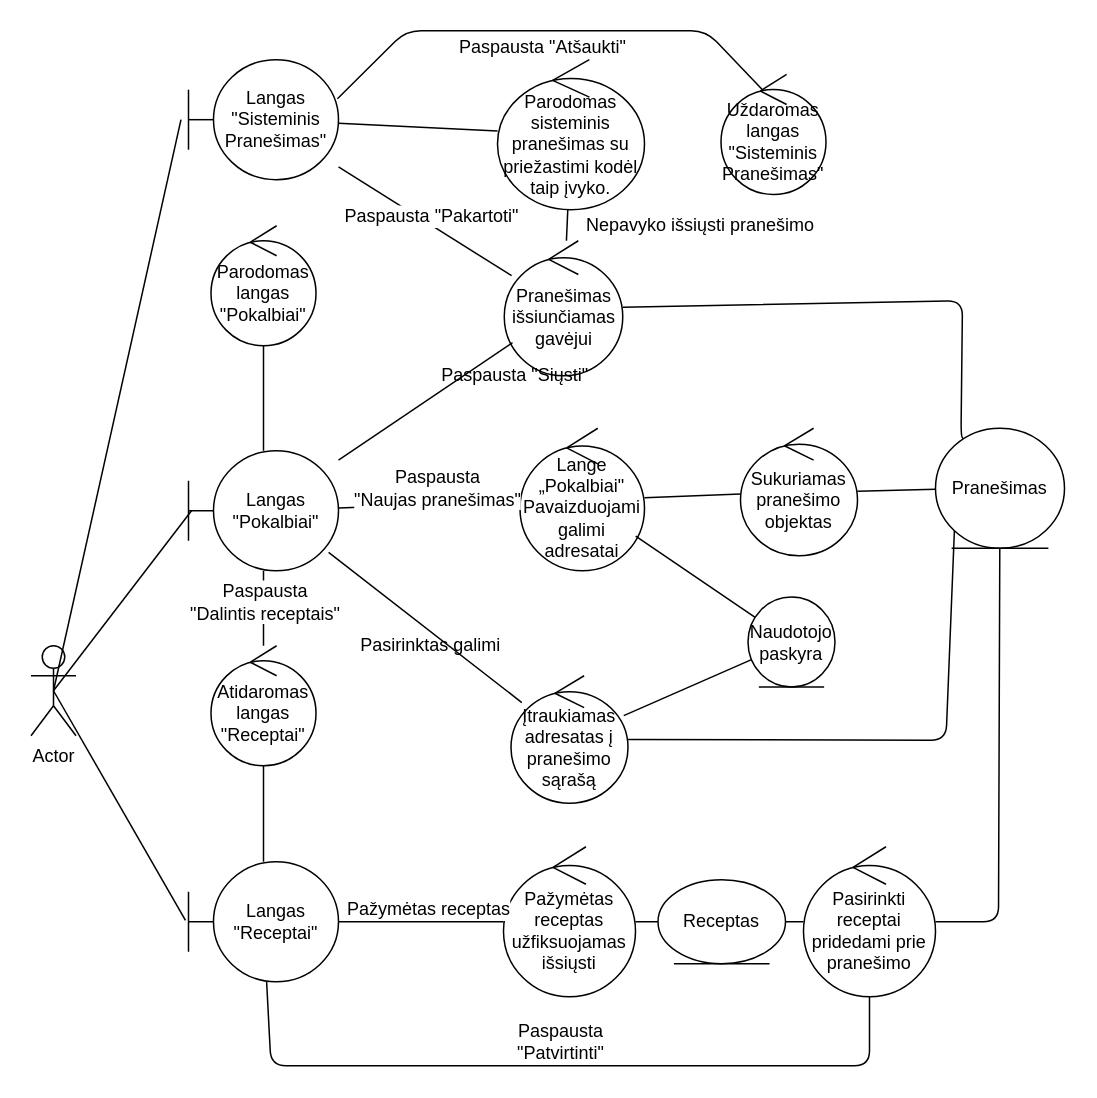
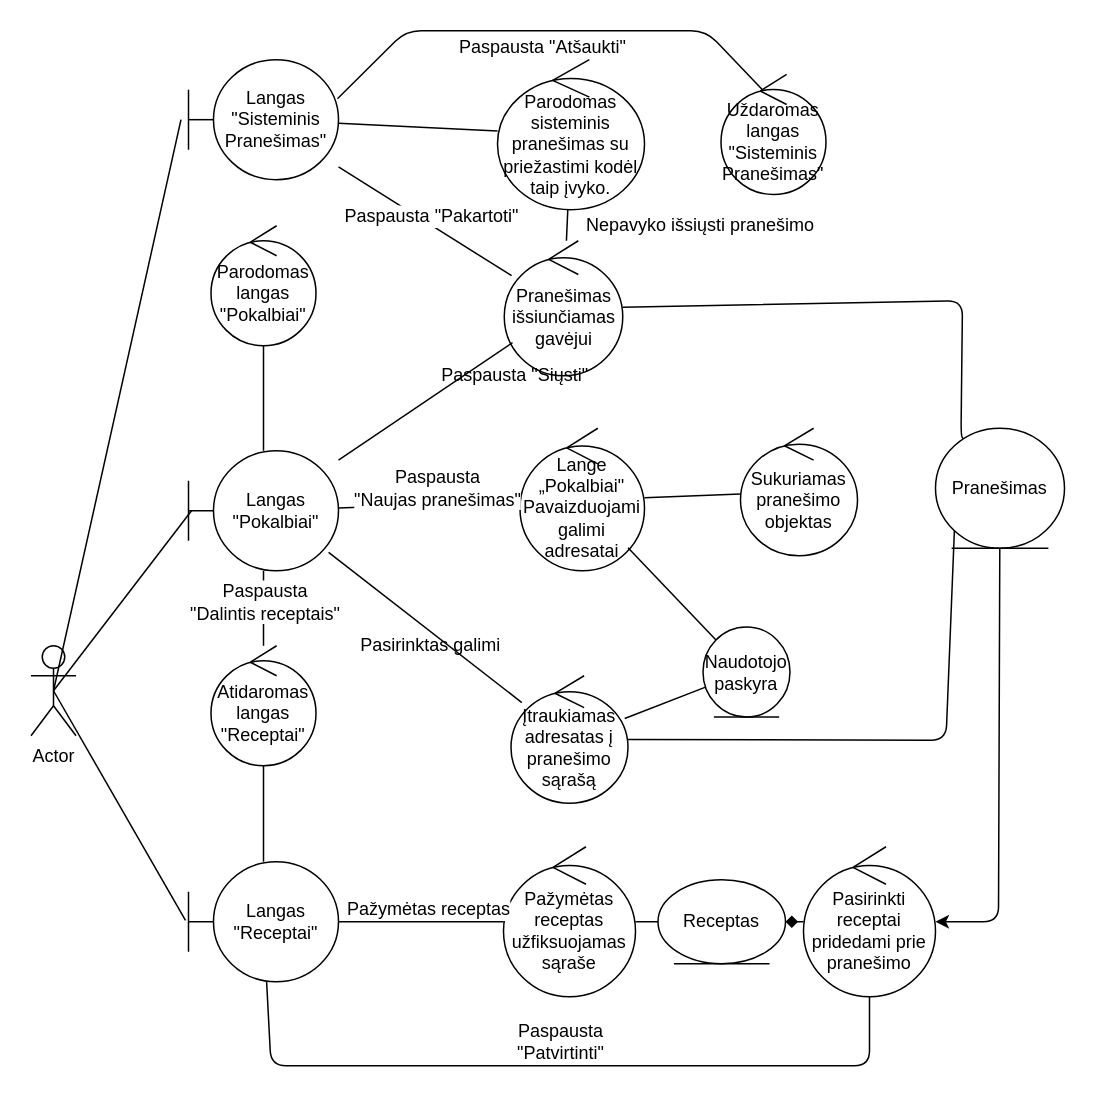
(896, 490) -> none
(791, 642) -> (746, 672)
(792, 922) -> (798, 922)
(942, 922) -> (947, 922)
(569, 931) -> (569, 931)
